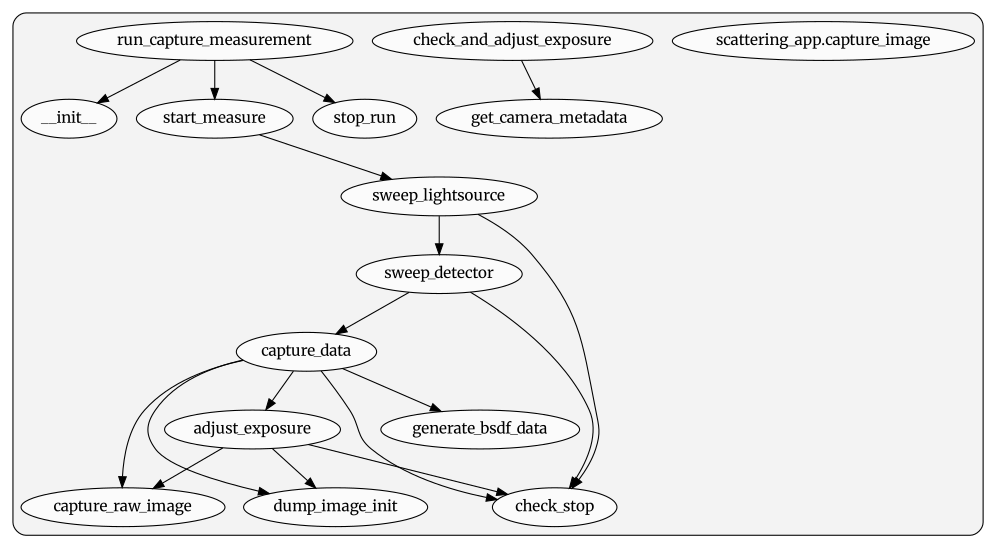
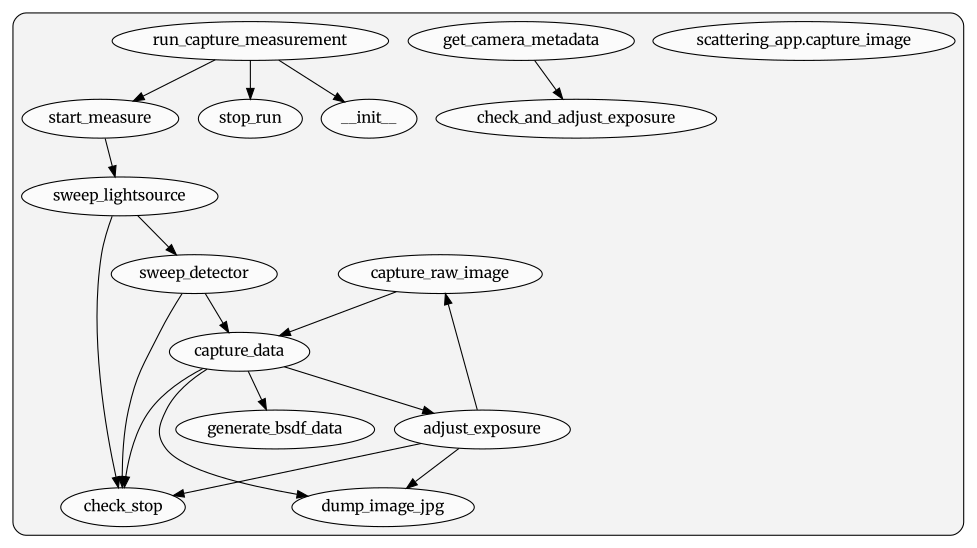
(529, 75) -> (545, 75)
(153, 402) -> (343, 312)
(336, 507) -> (383, 507)
